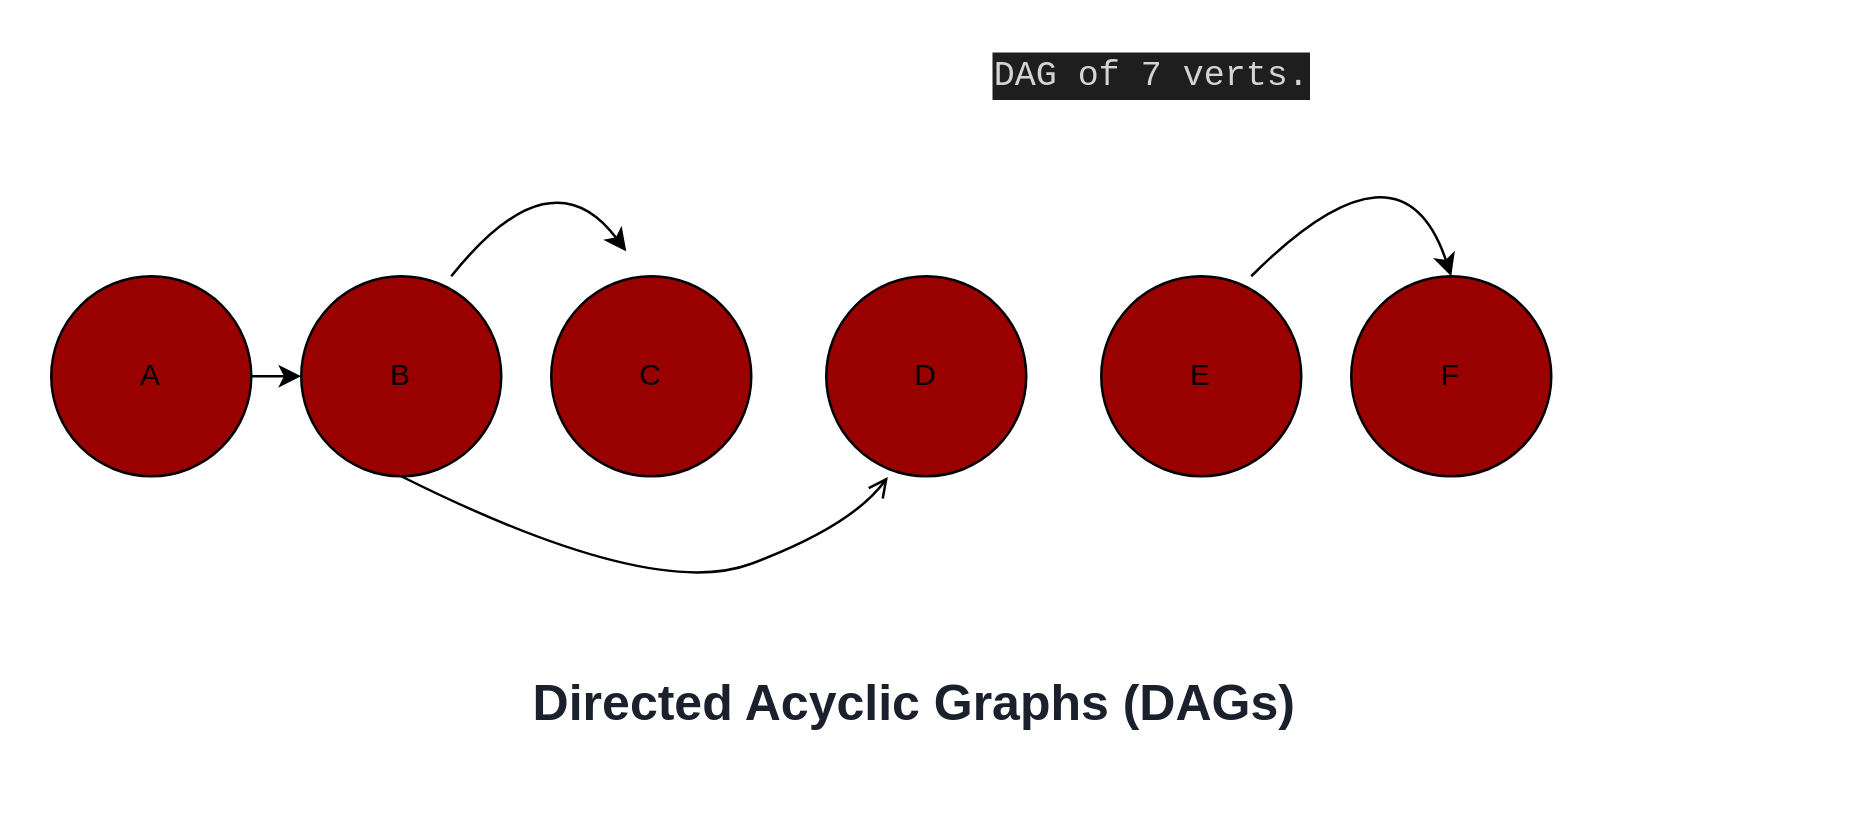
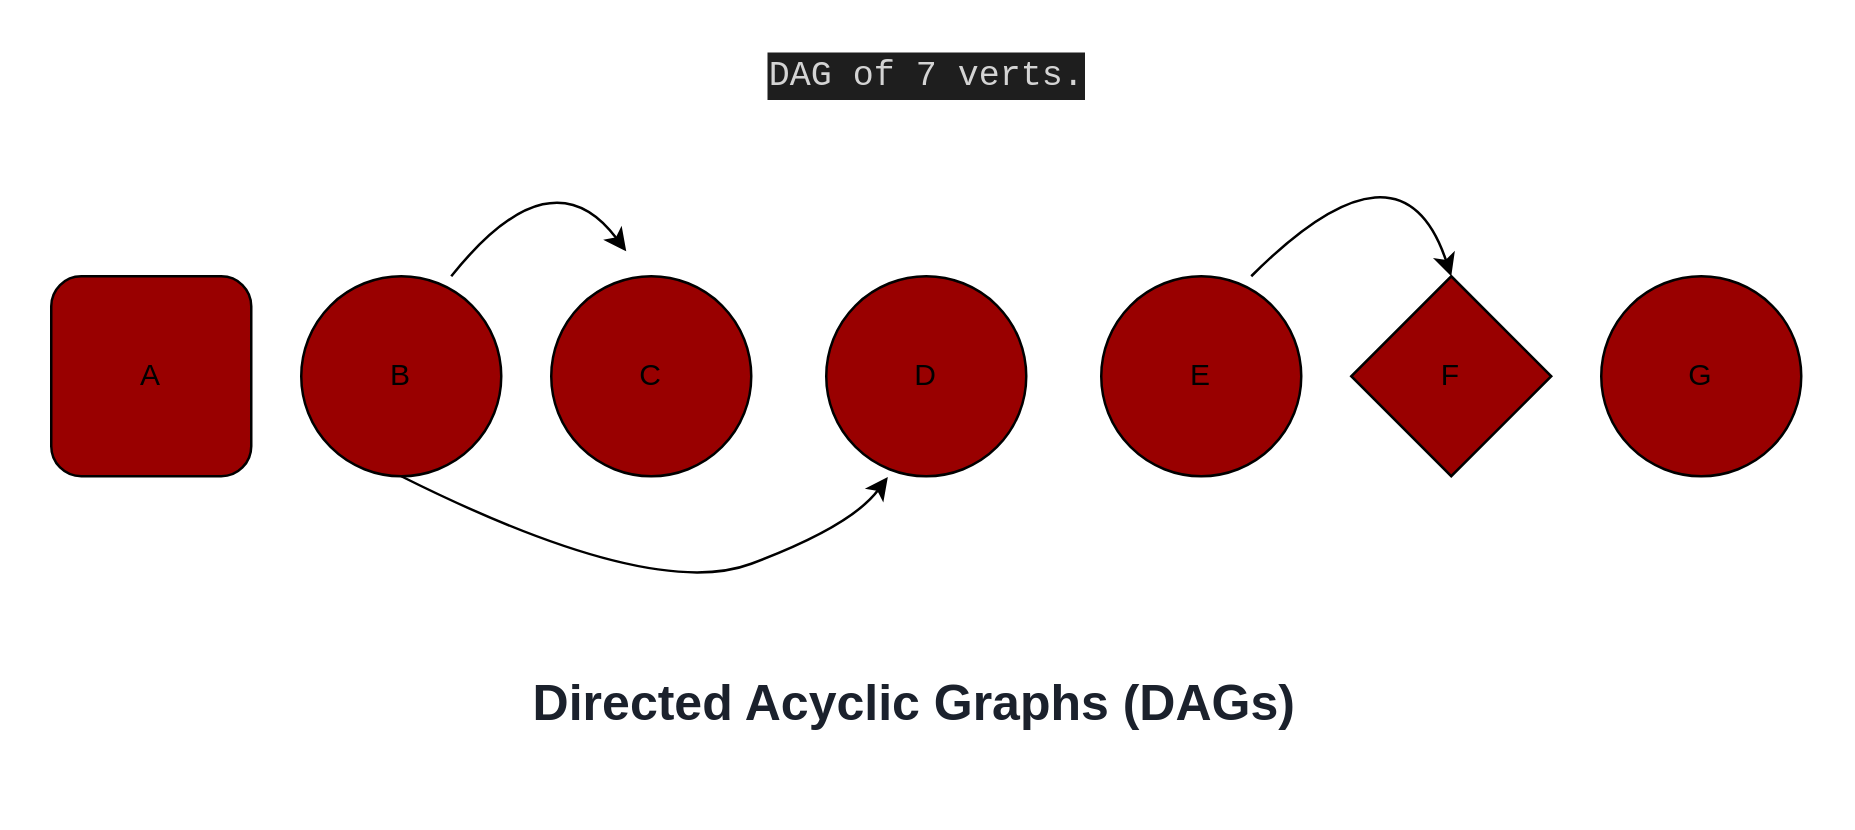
(1151, 76) -> (926, 76)
(151, 376) -> (151, 376)
(268, 376) -> none
(1451, 376) -> (1451, 376)
none -> (1701, 376)
(847, 516) -> (844, 520)
